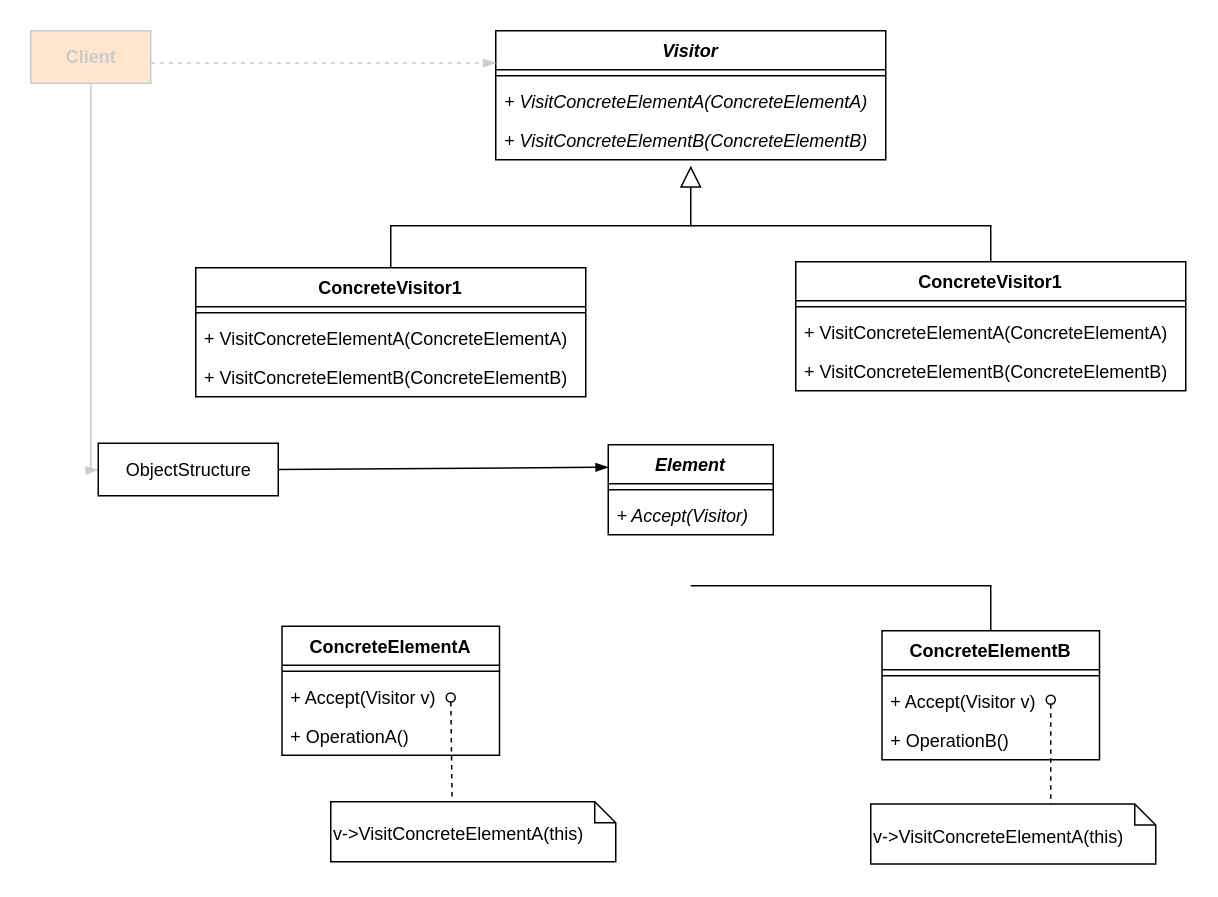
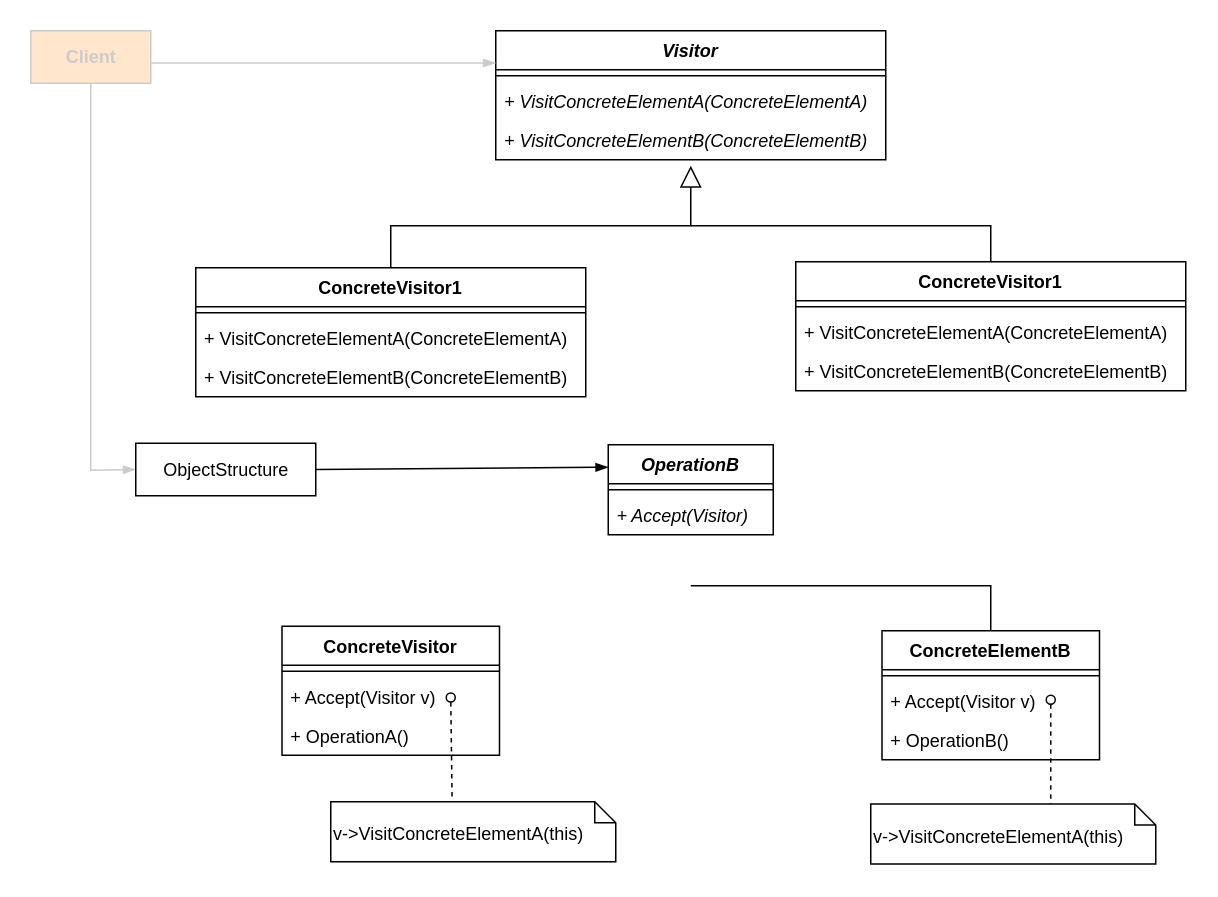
(318, 63) -> (318, 63)
(690, 465) -> (690, 465)
(188, 470) -> (226, 470)
(390, 647) -> (390, 647)
